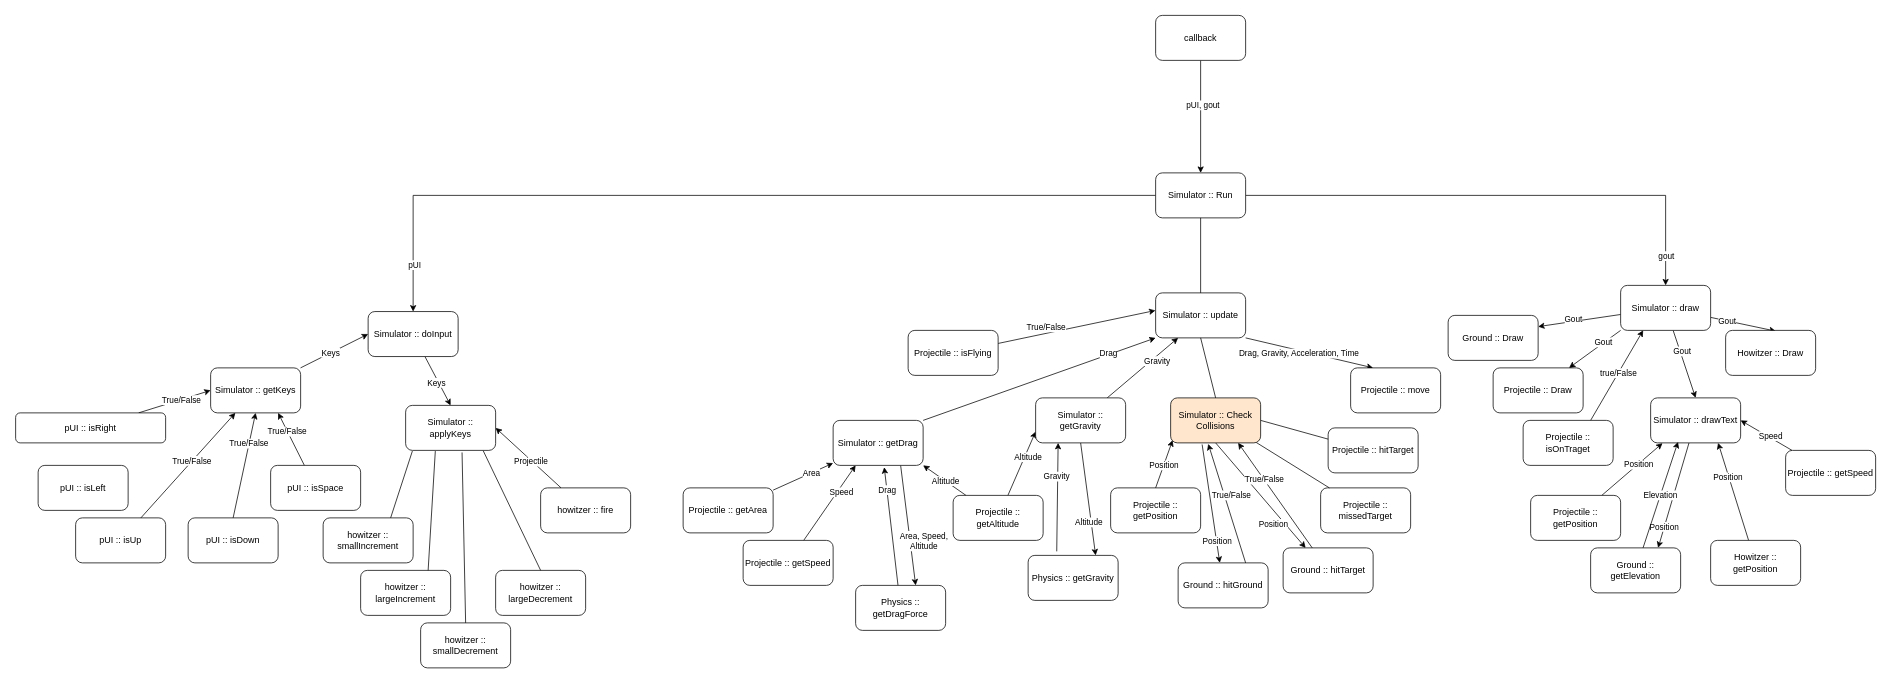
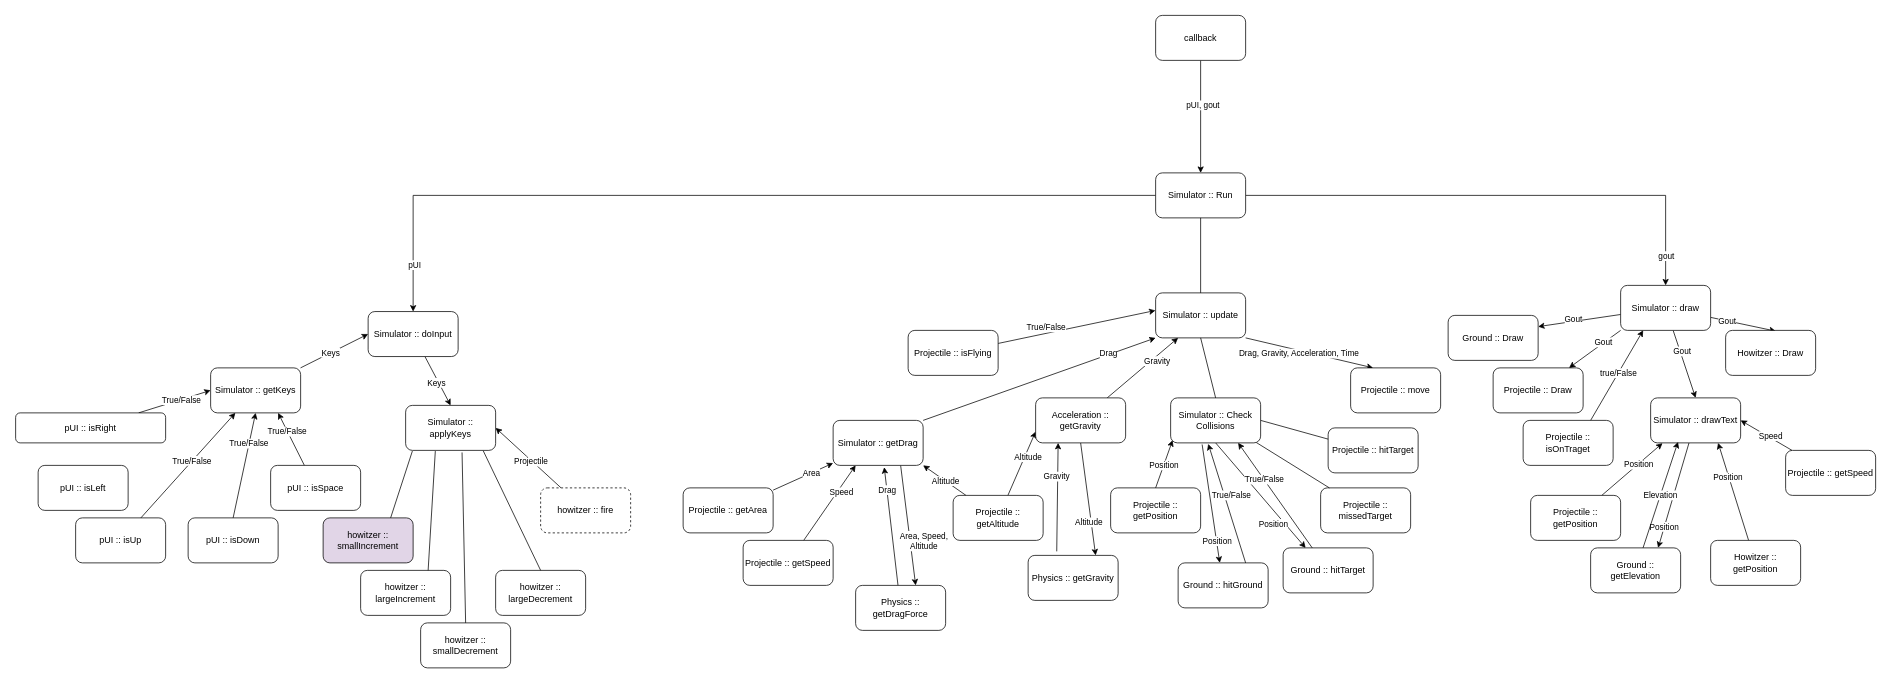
(1080, 420) -> (1080, 420)
(1215, 420) -> (1215, 420)
(585, 510) -> (585, 510)
(368, 540) -> (368, 540)
